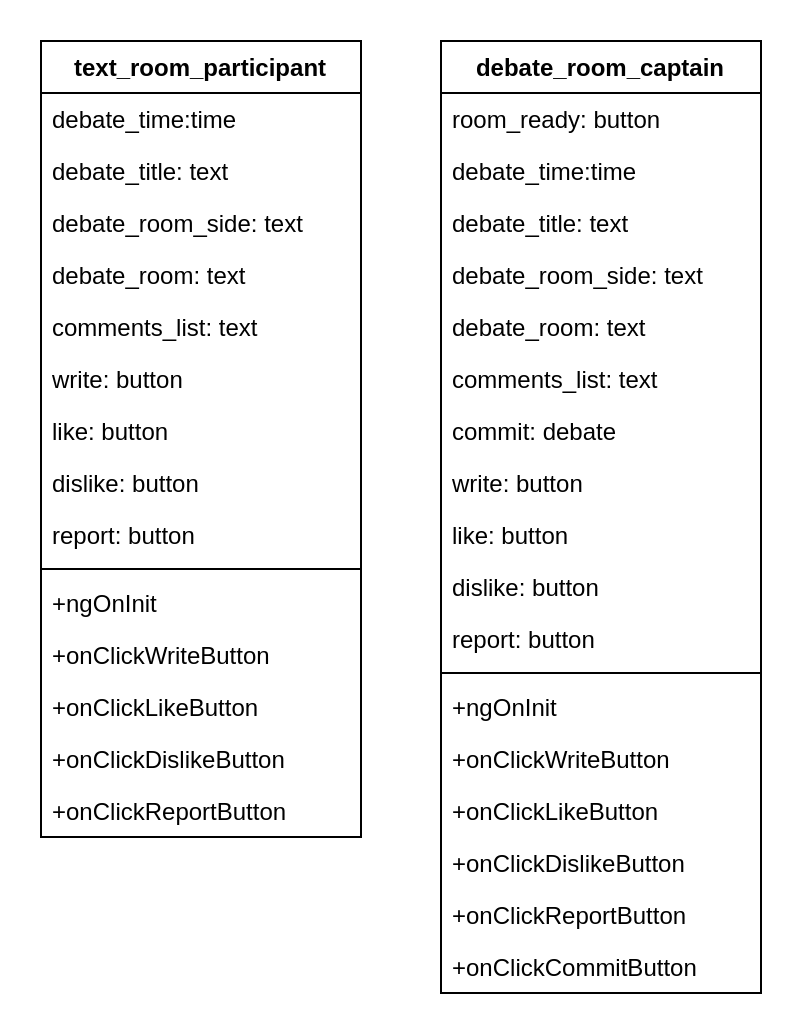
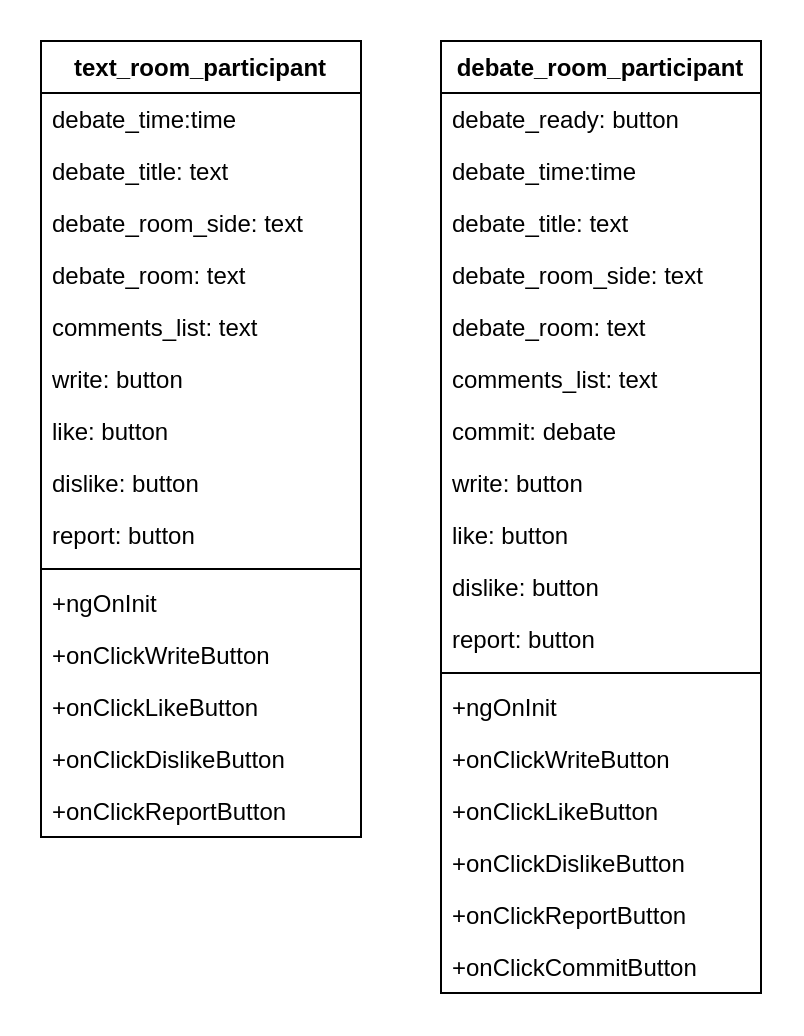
(600, 68) -> (600, 68)
(567, 120) -> (580, 120)
